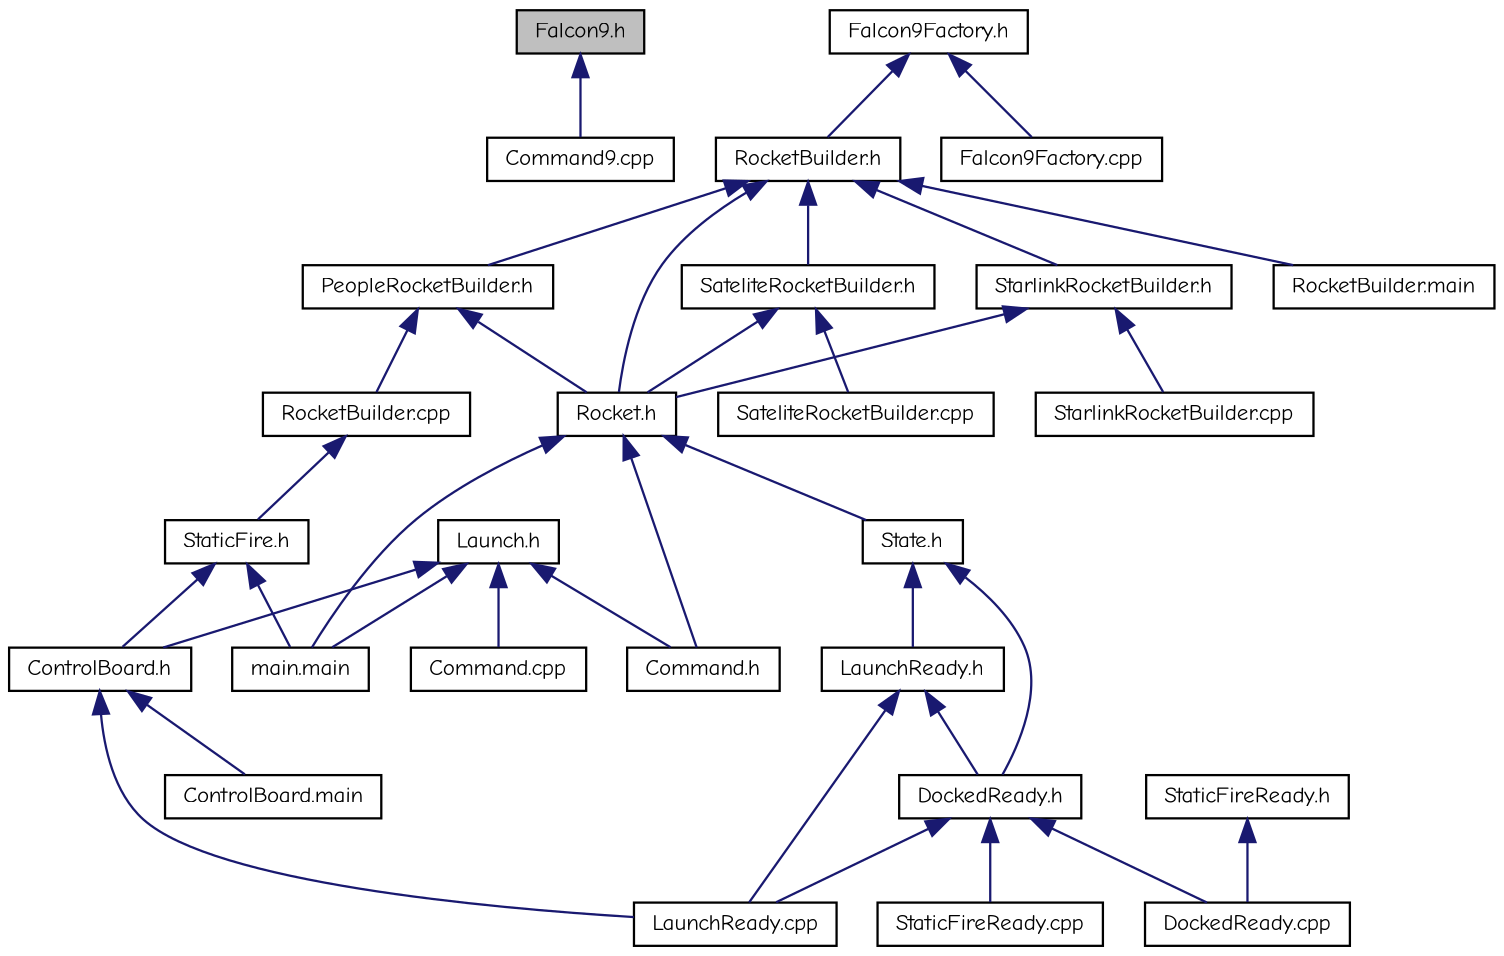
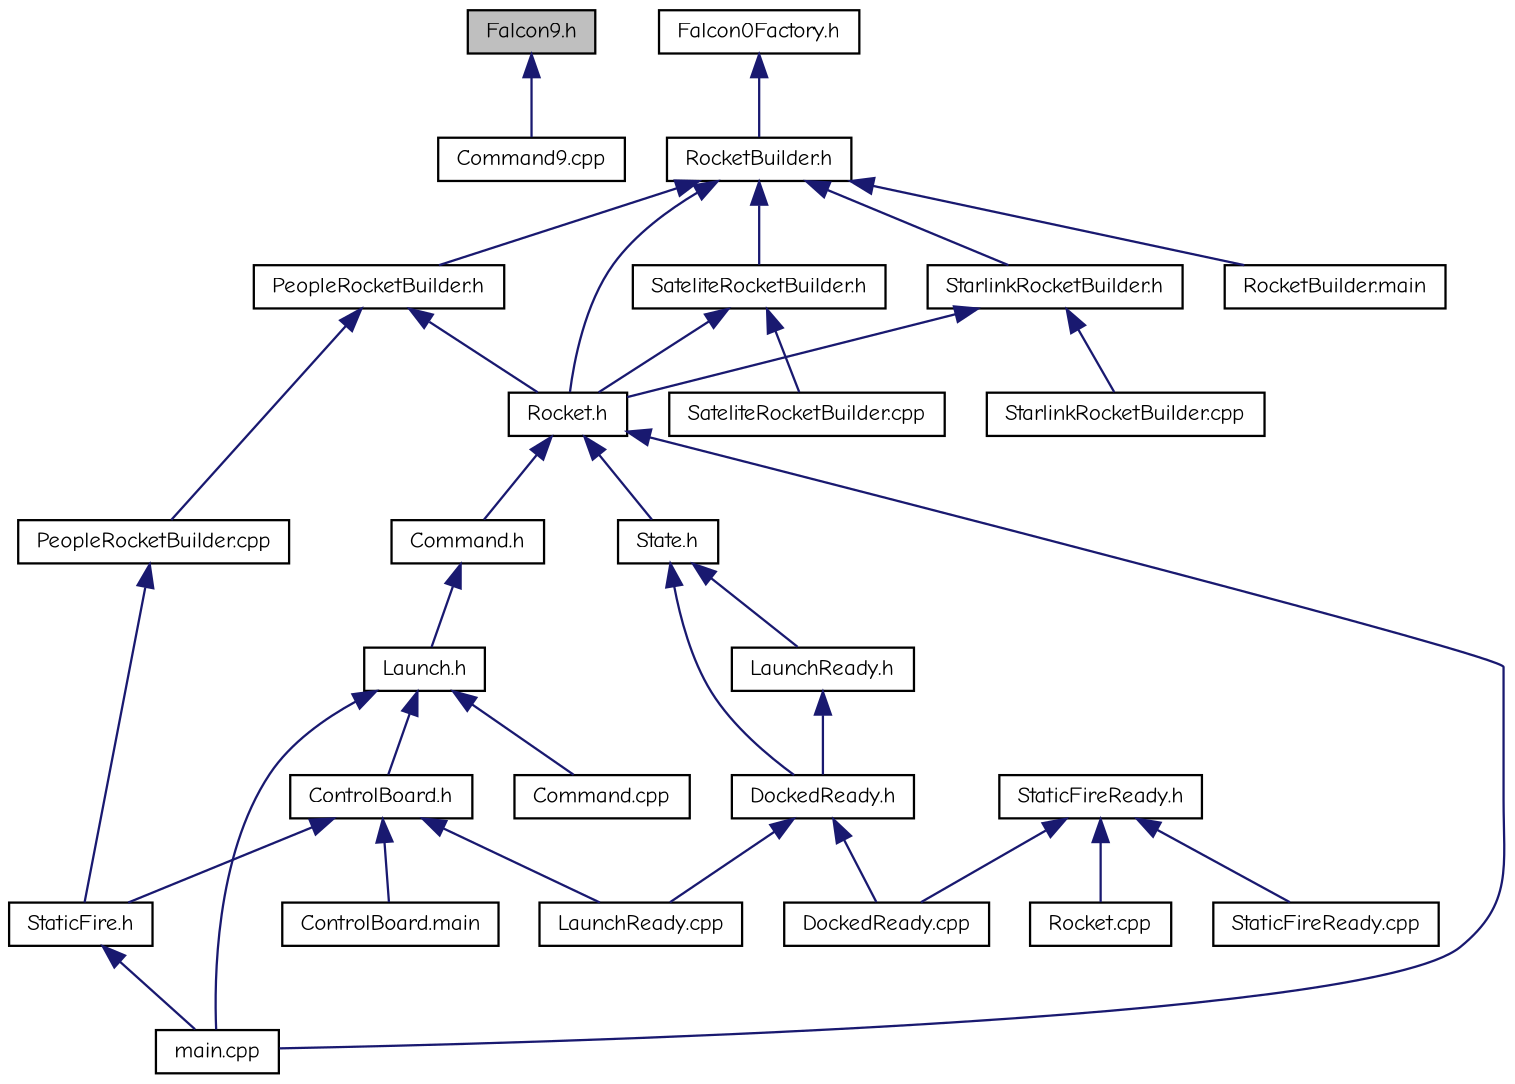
(929, 32) -> (759, 32)
(1052, 159) -> none
(366, 414) -> (154, 542)
(611, 611) -> (442, 617)
(160, 613) -> (216, 867)
(300, 669) -> (217, 1052)
(817, 806) -> none
(990, 872) -> (1224, 866)
none -> (1101, 924)
